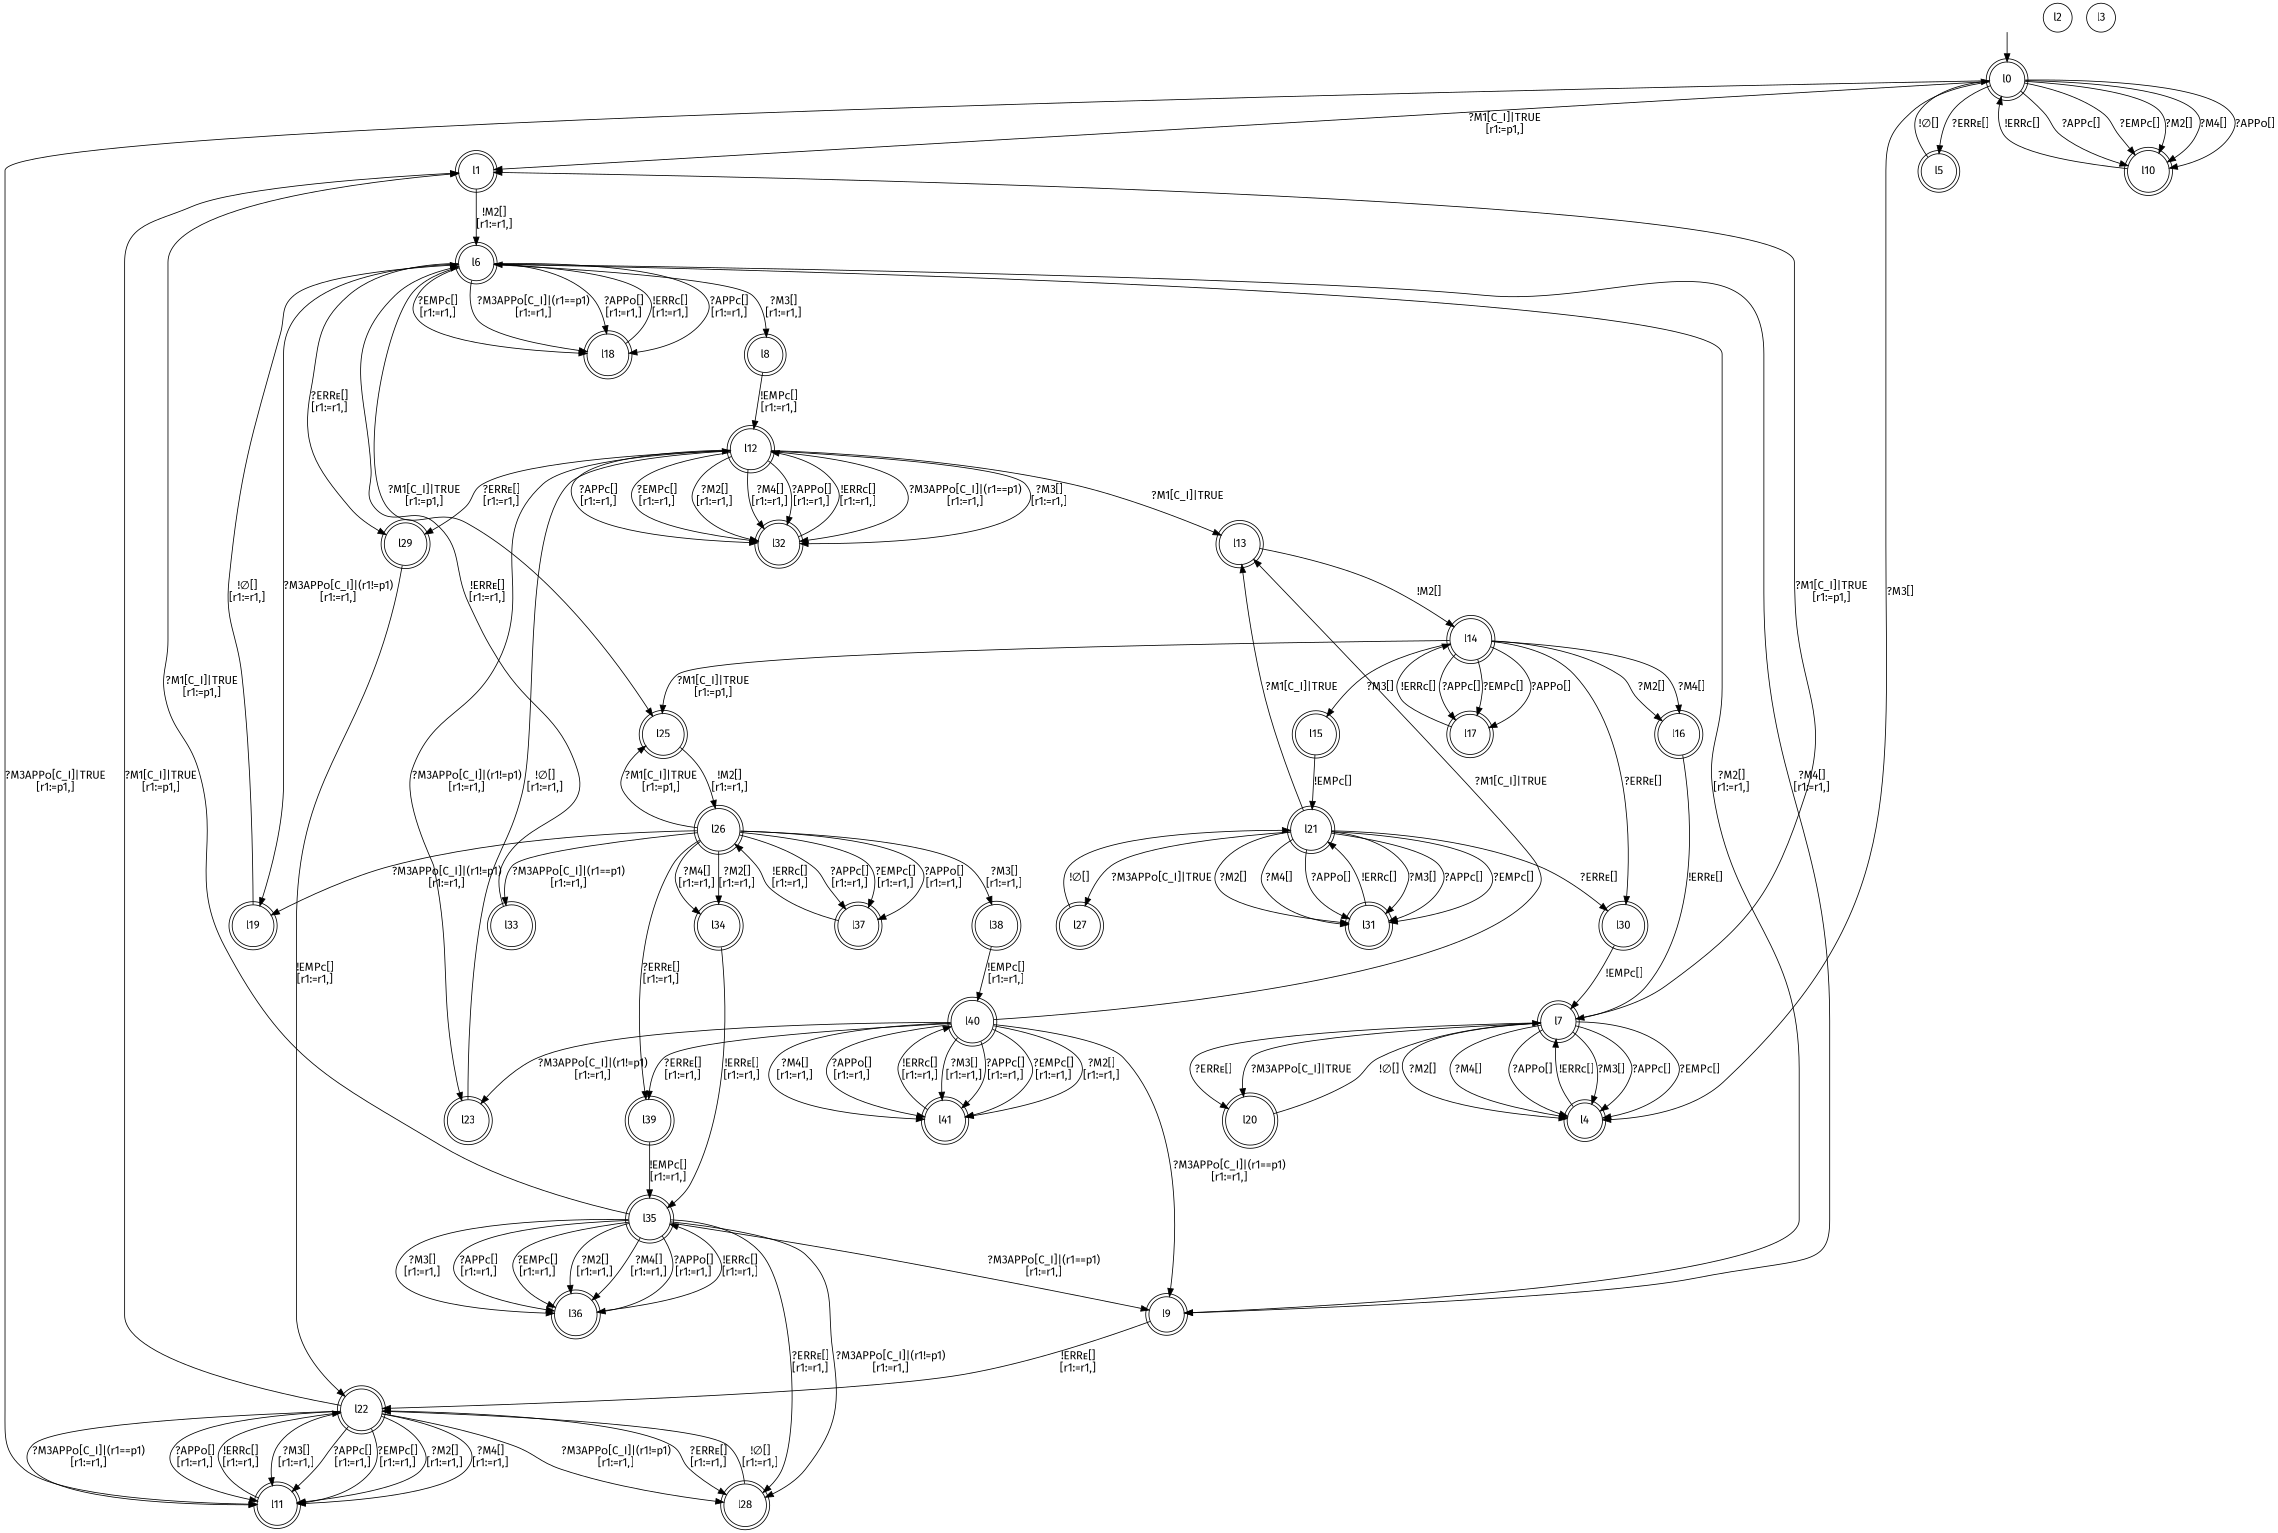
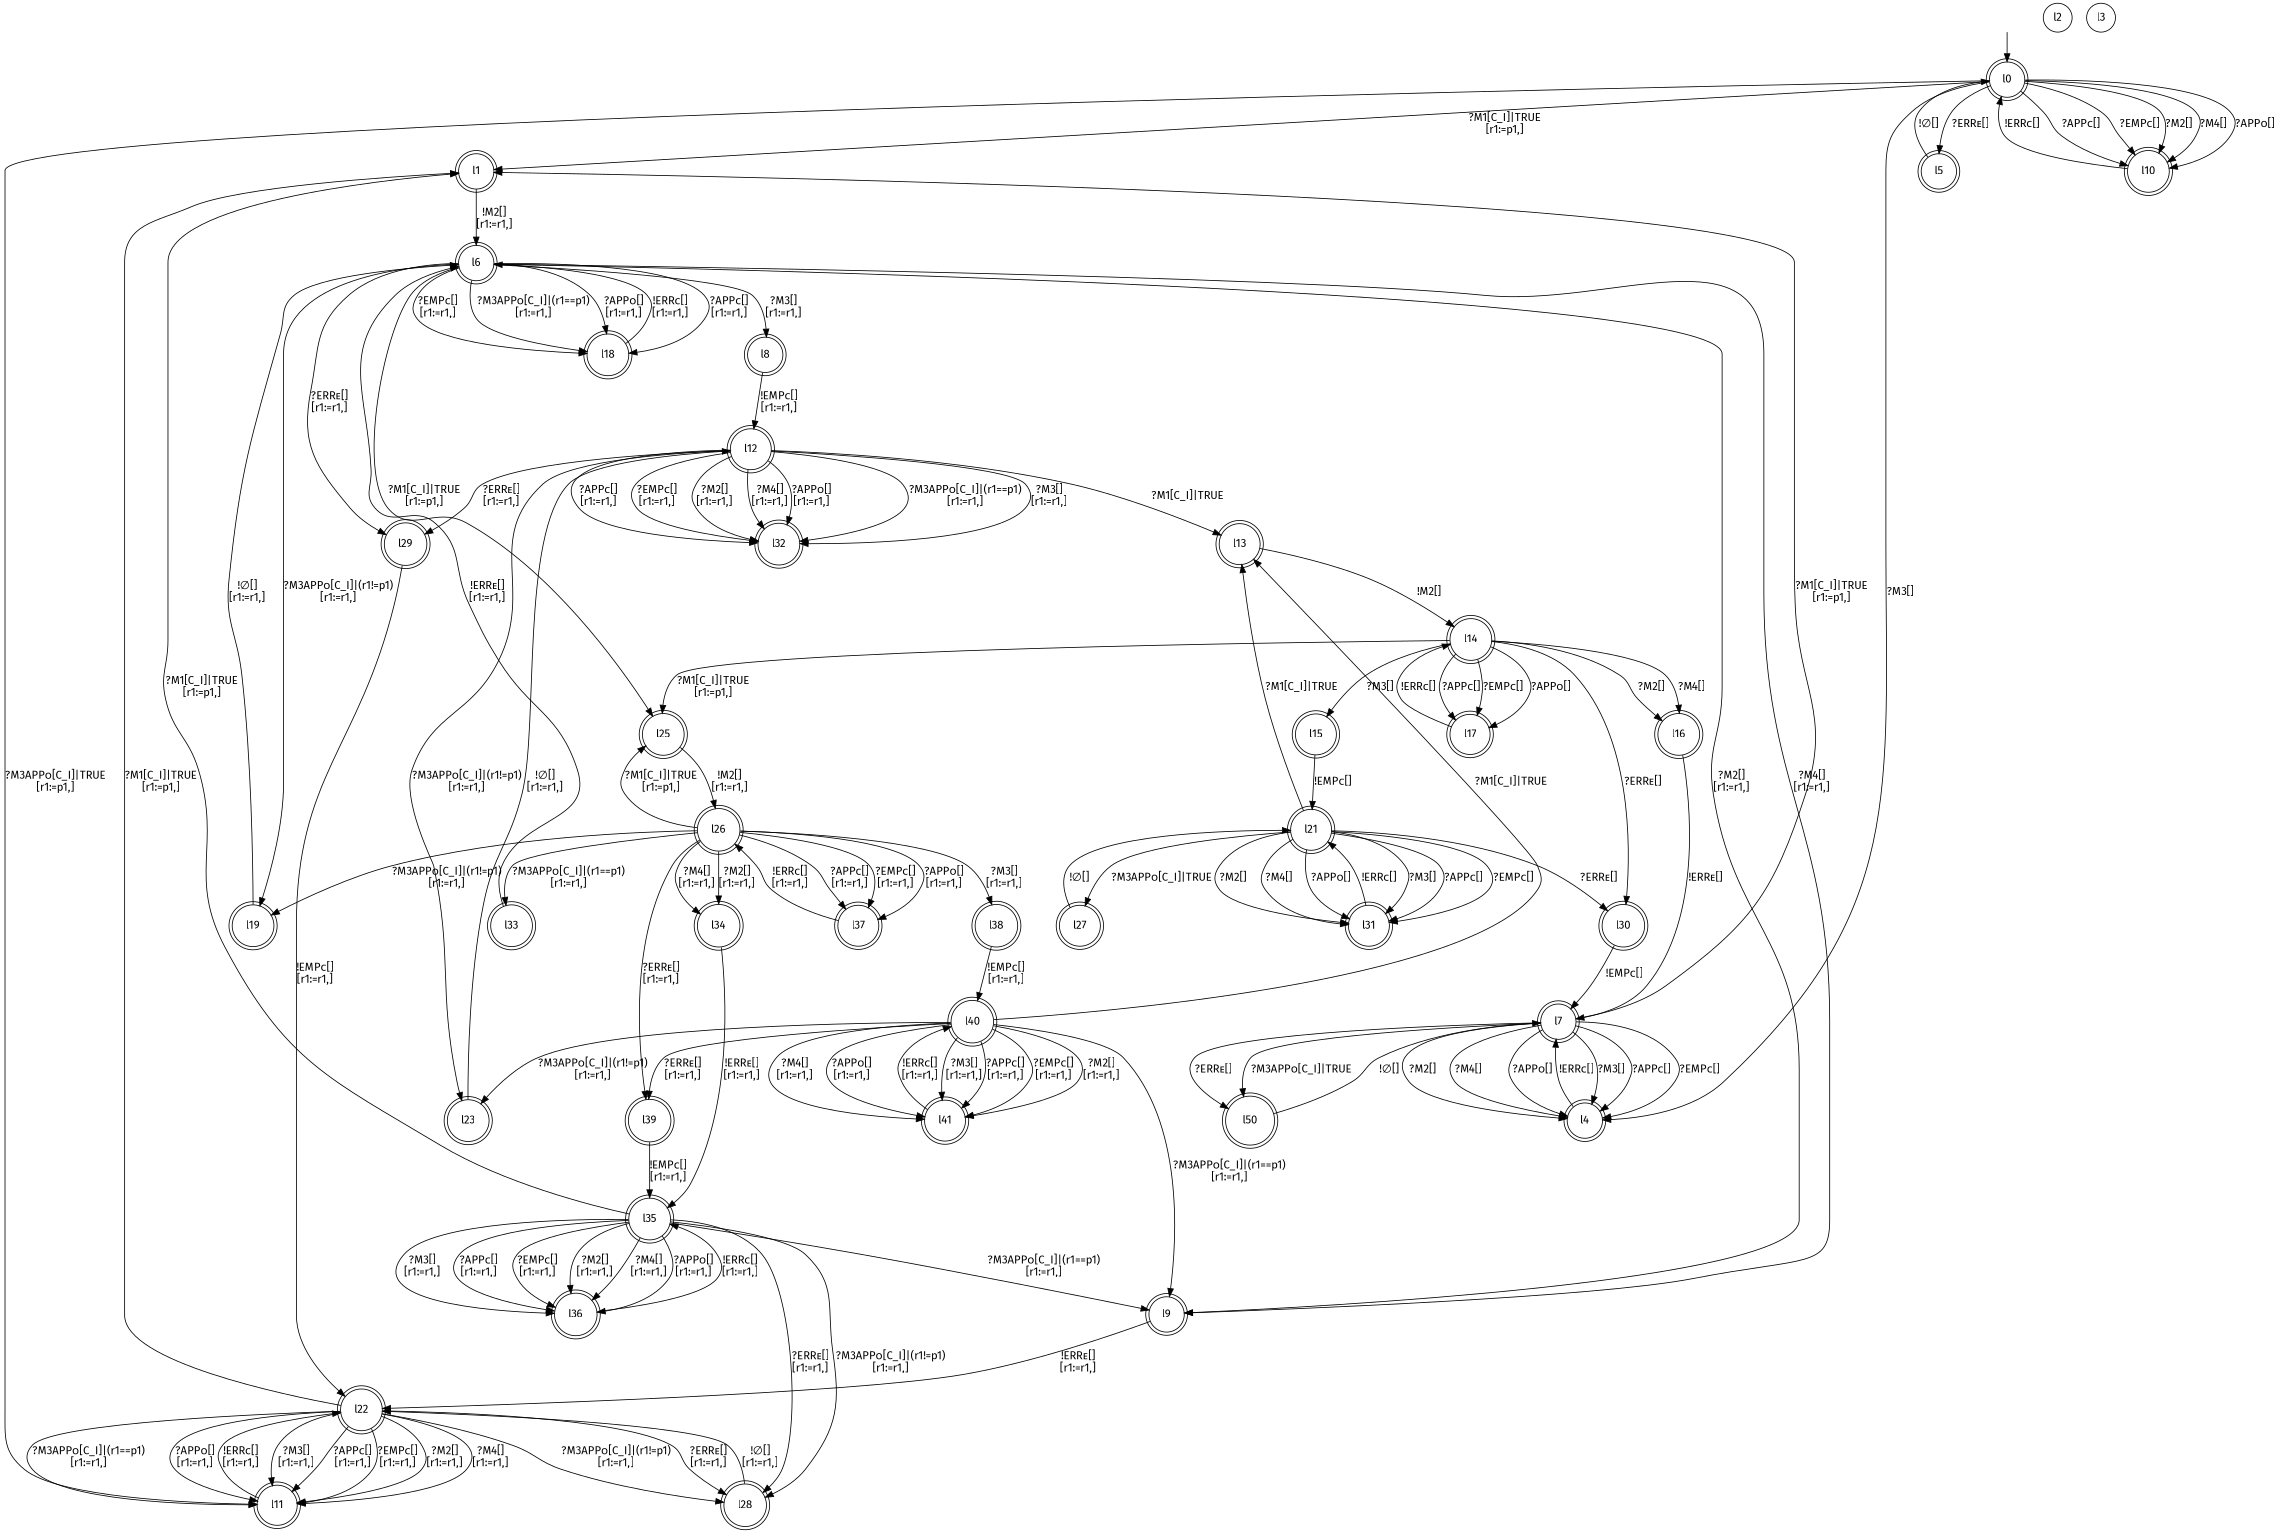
(837, 487) -> none
(1250, 1121) -> (1250, 1121)
